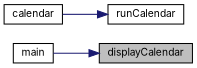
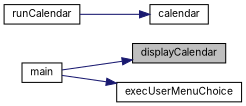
(80, 14) -> (110, 14)
none -> (179, 92)
